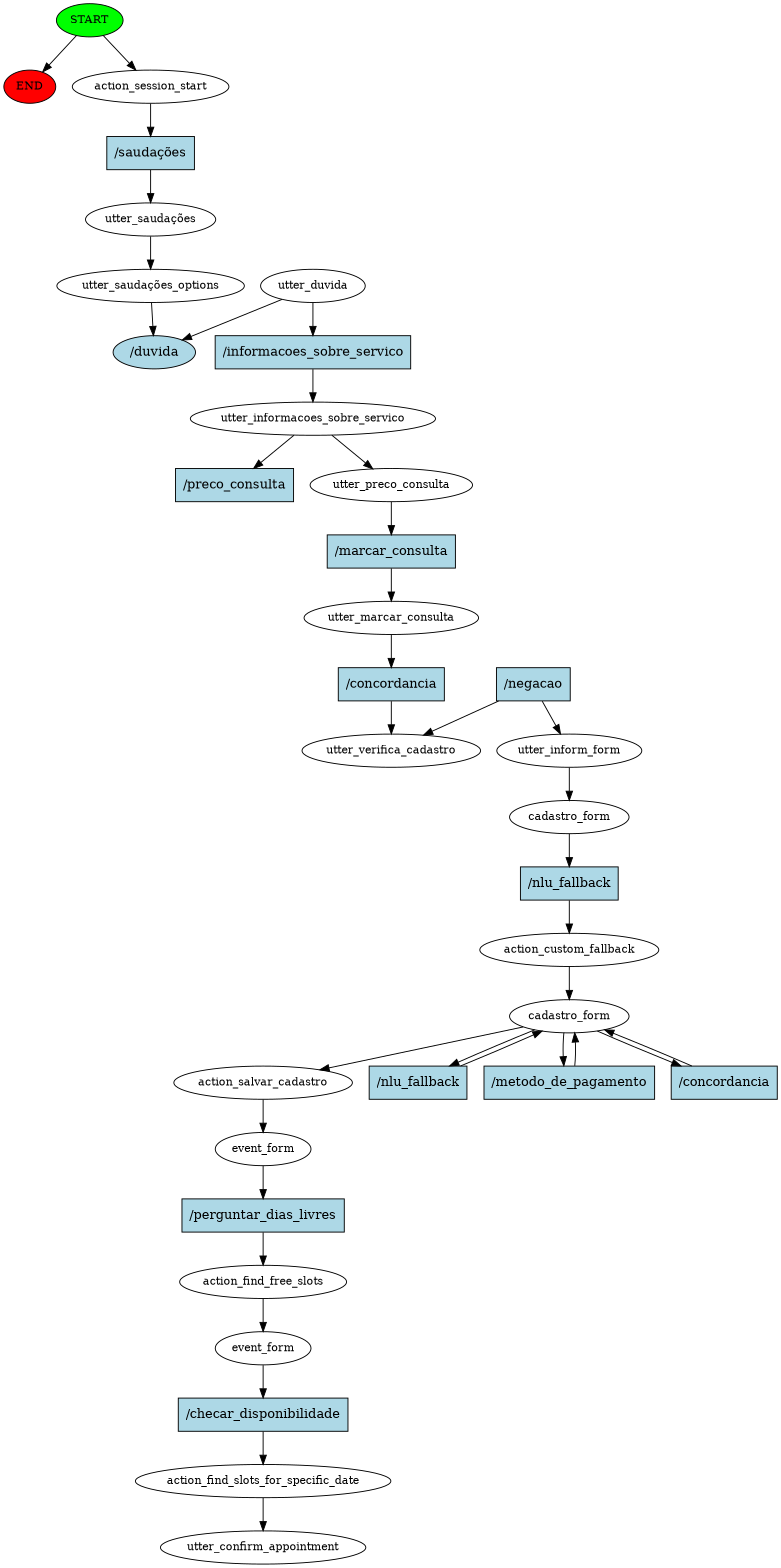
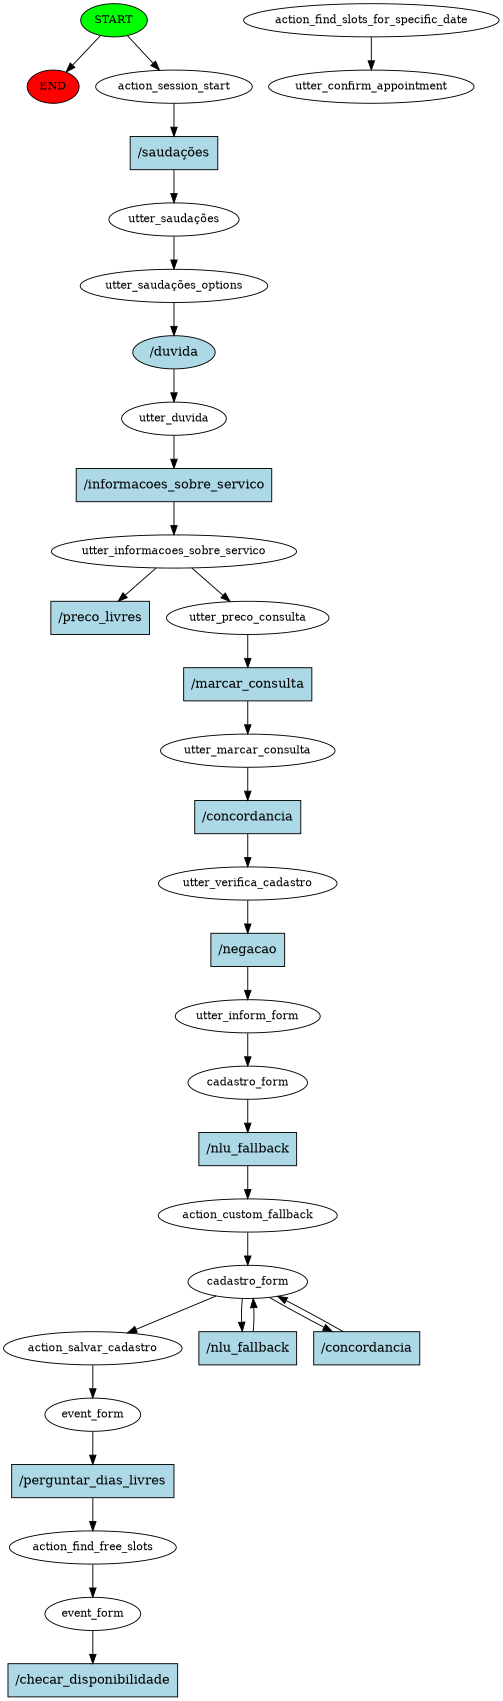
(236, 318) -> (174, 381)
(235, 485) -> (100, 618)
(465, 716) -> (248, 912)
(569, 1083) -> none
(263, 1443) -> none
